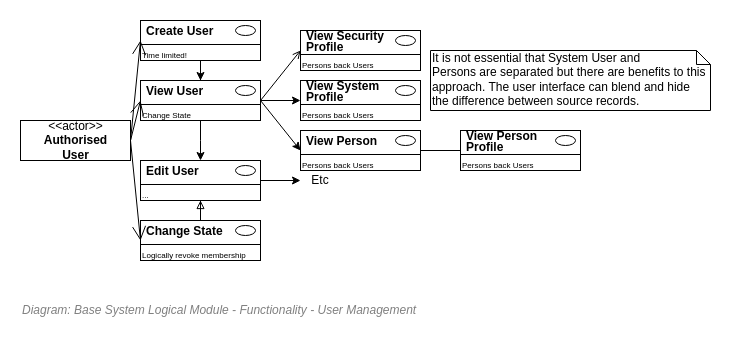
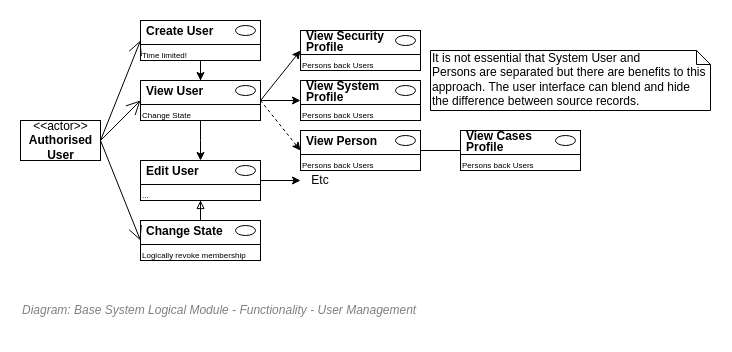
(297, 55) -> (295, 57)
(278, 123) -> (278, 123)
(76, 141) -> (61, 141)
(500, 142) -> (497, 142)
